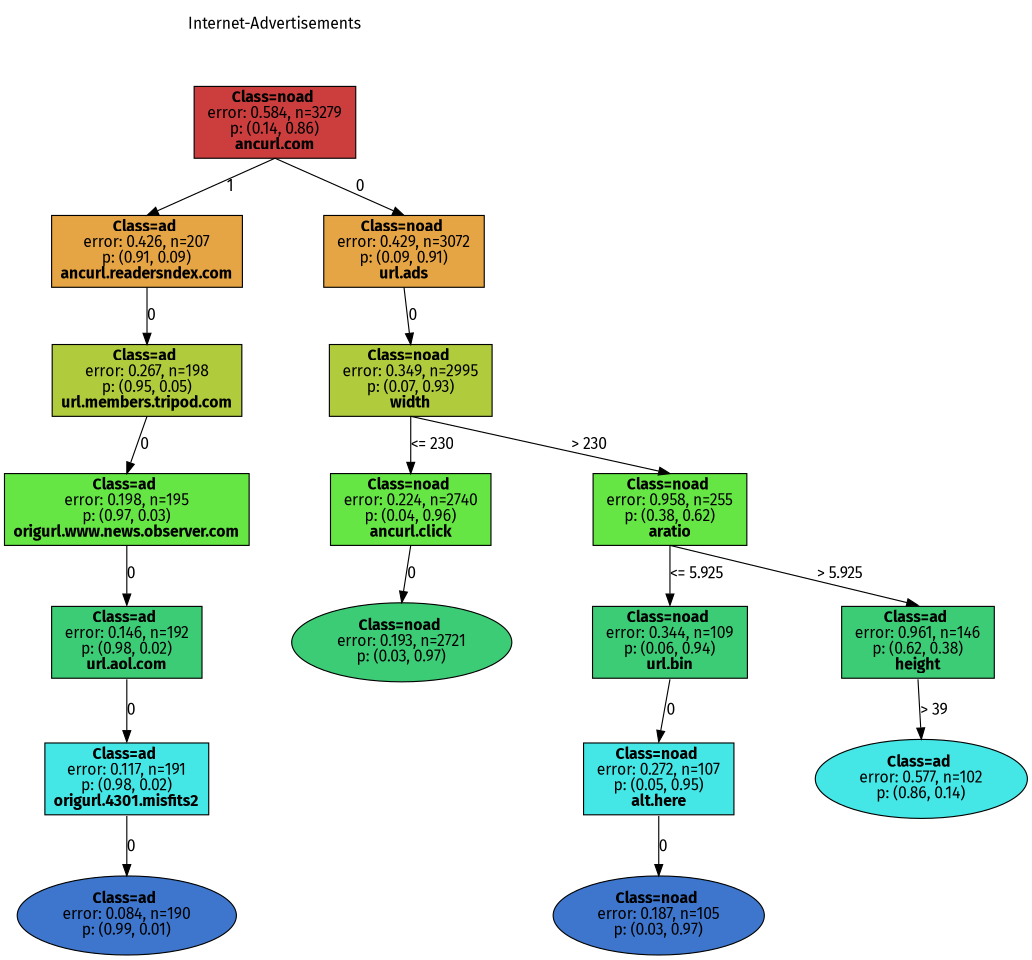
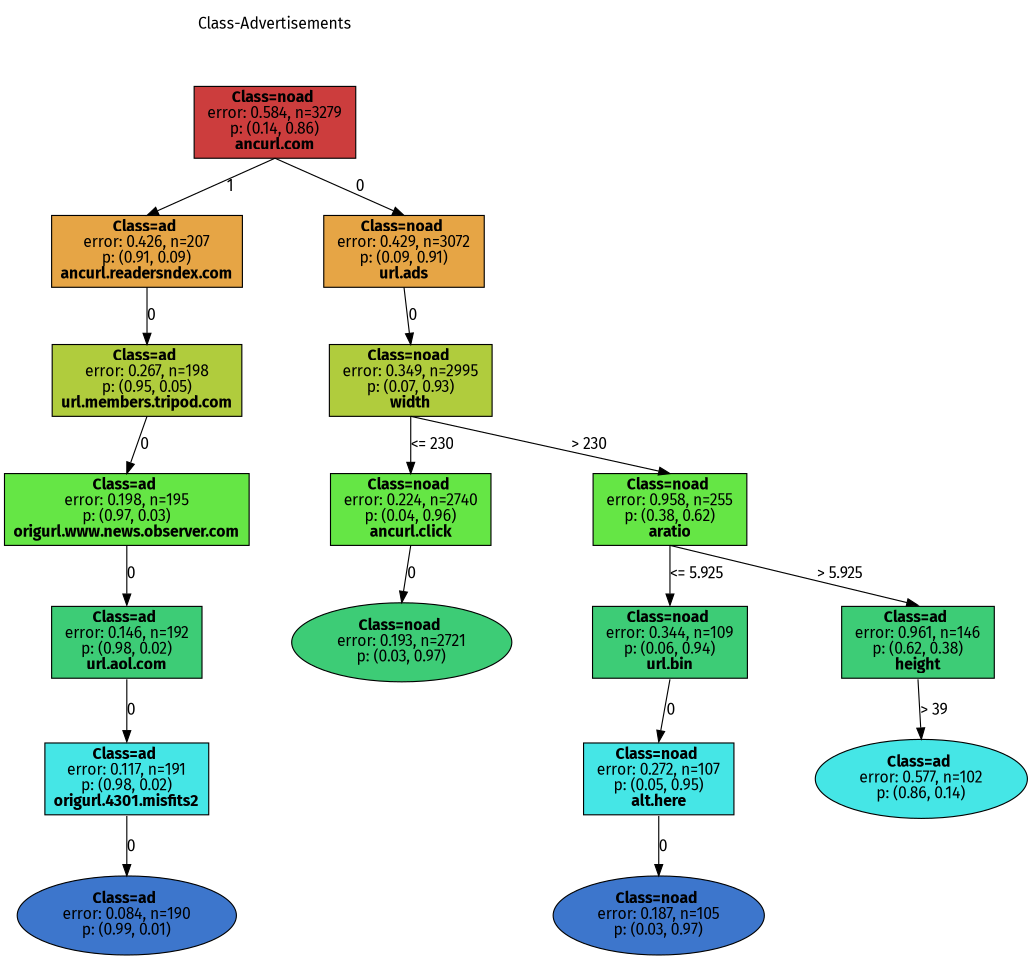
(275, 25) -> (275, 25)
